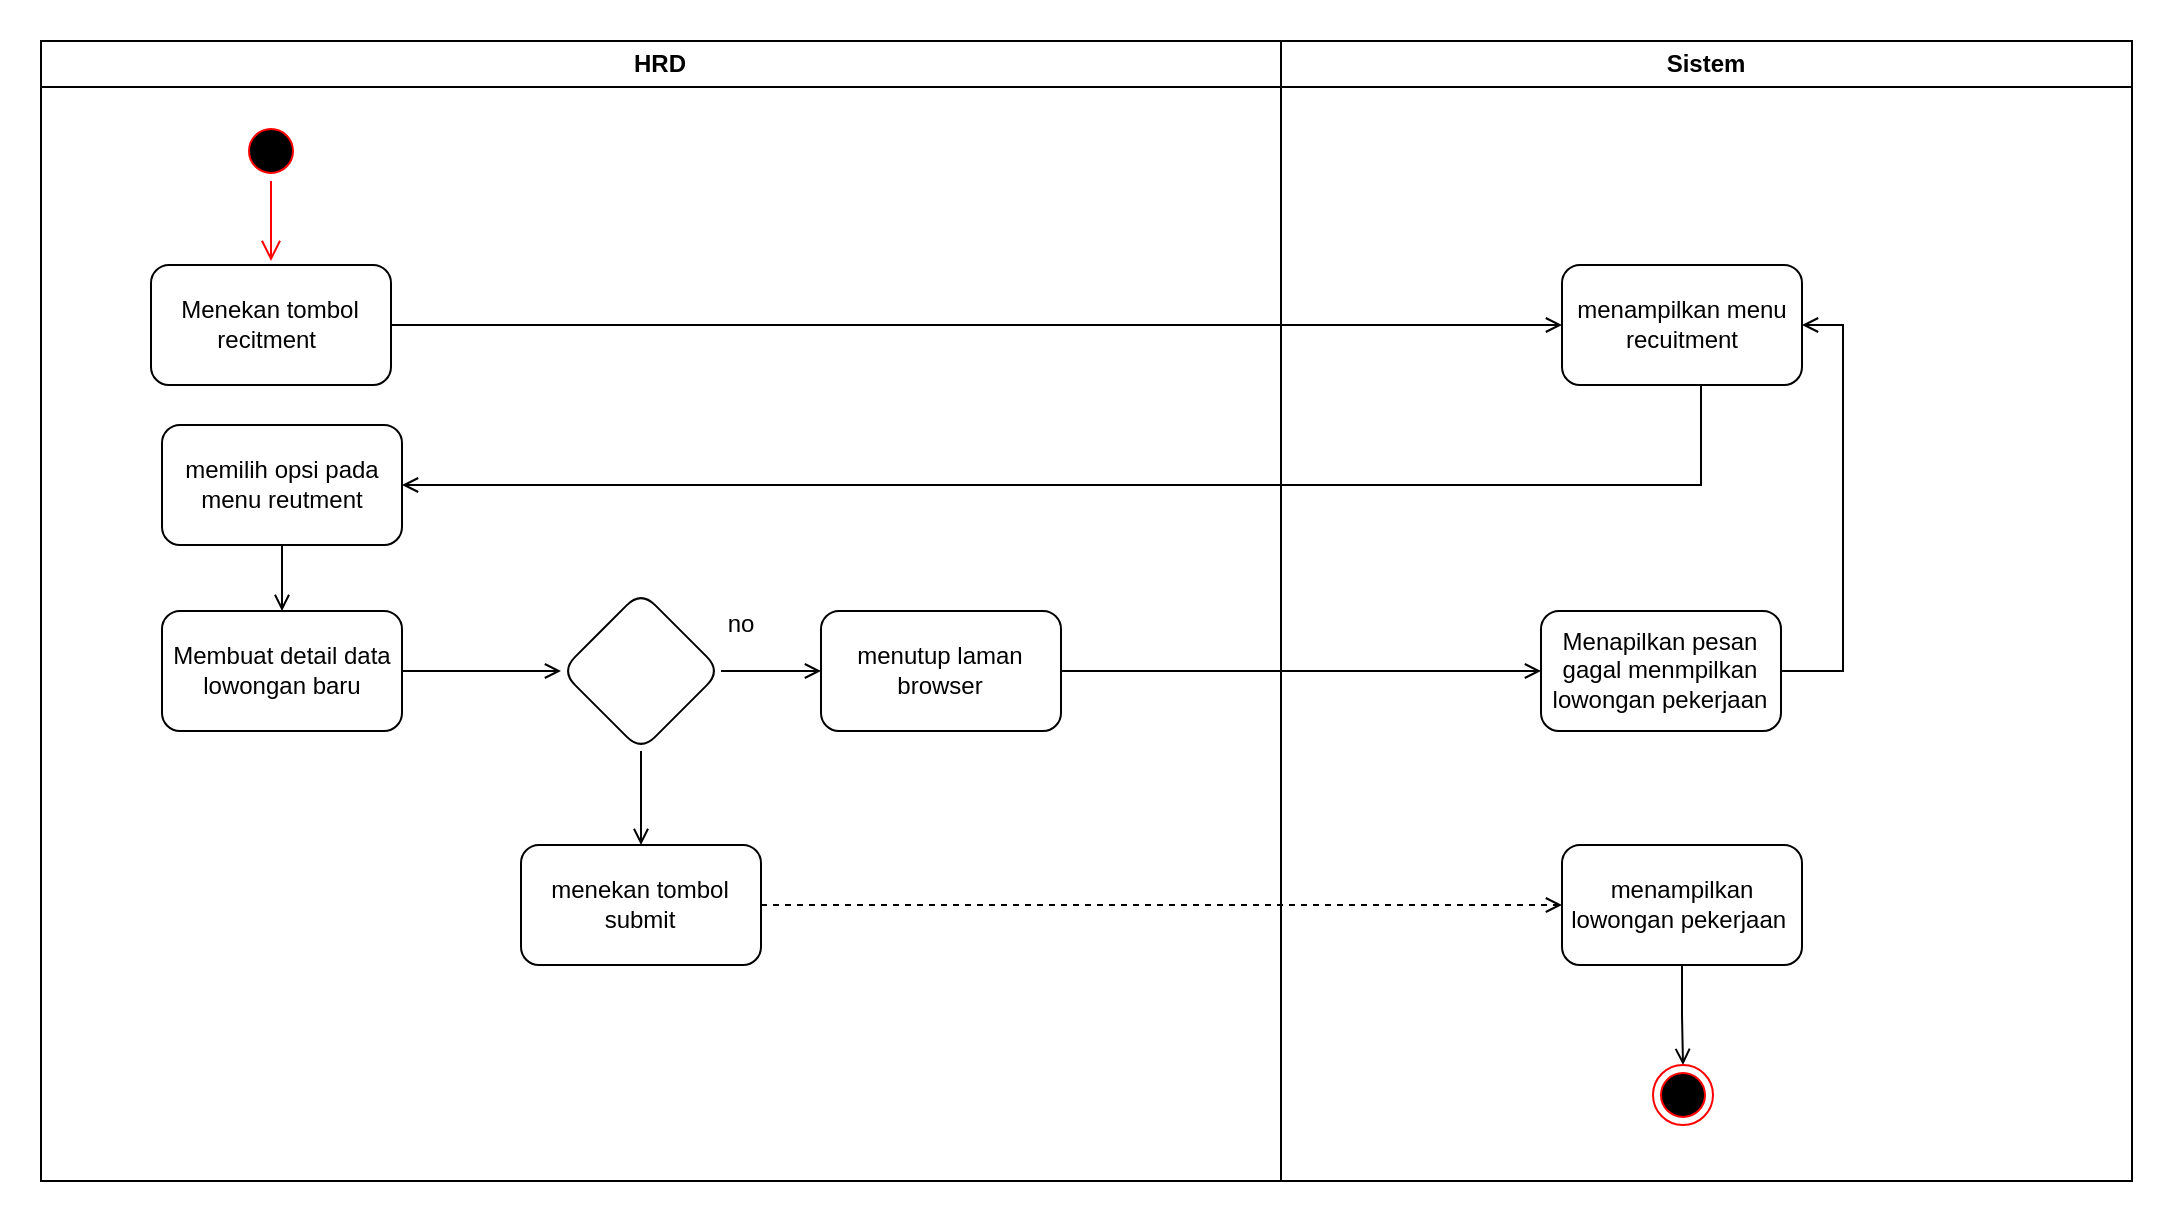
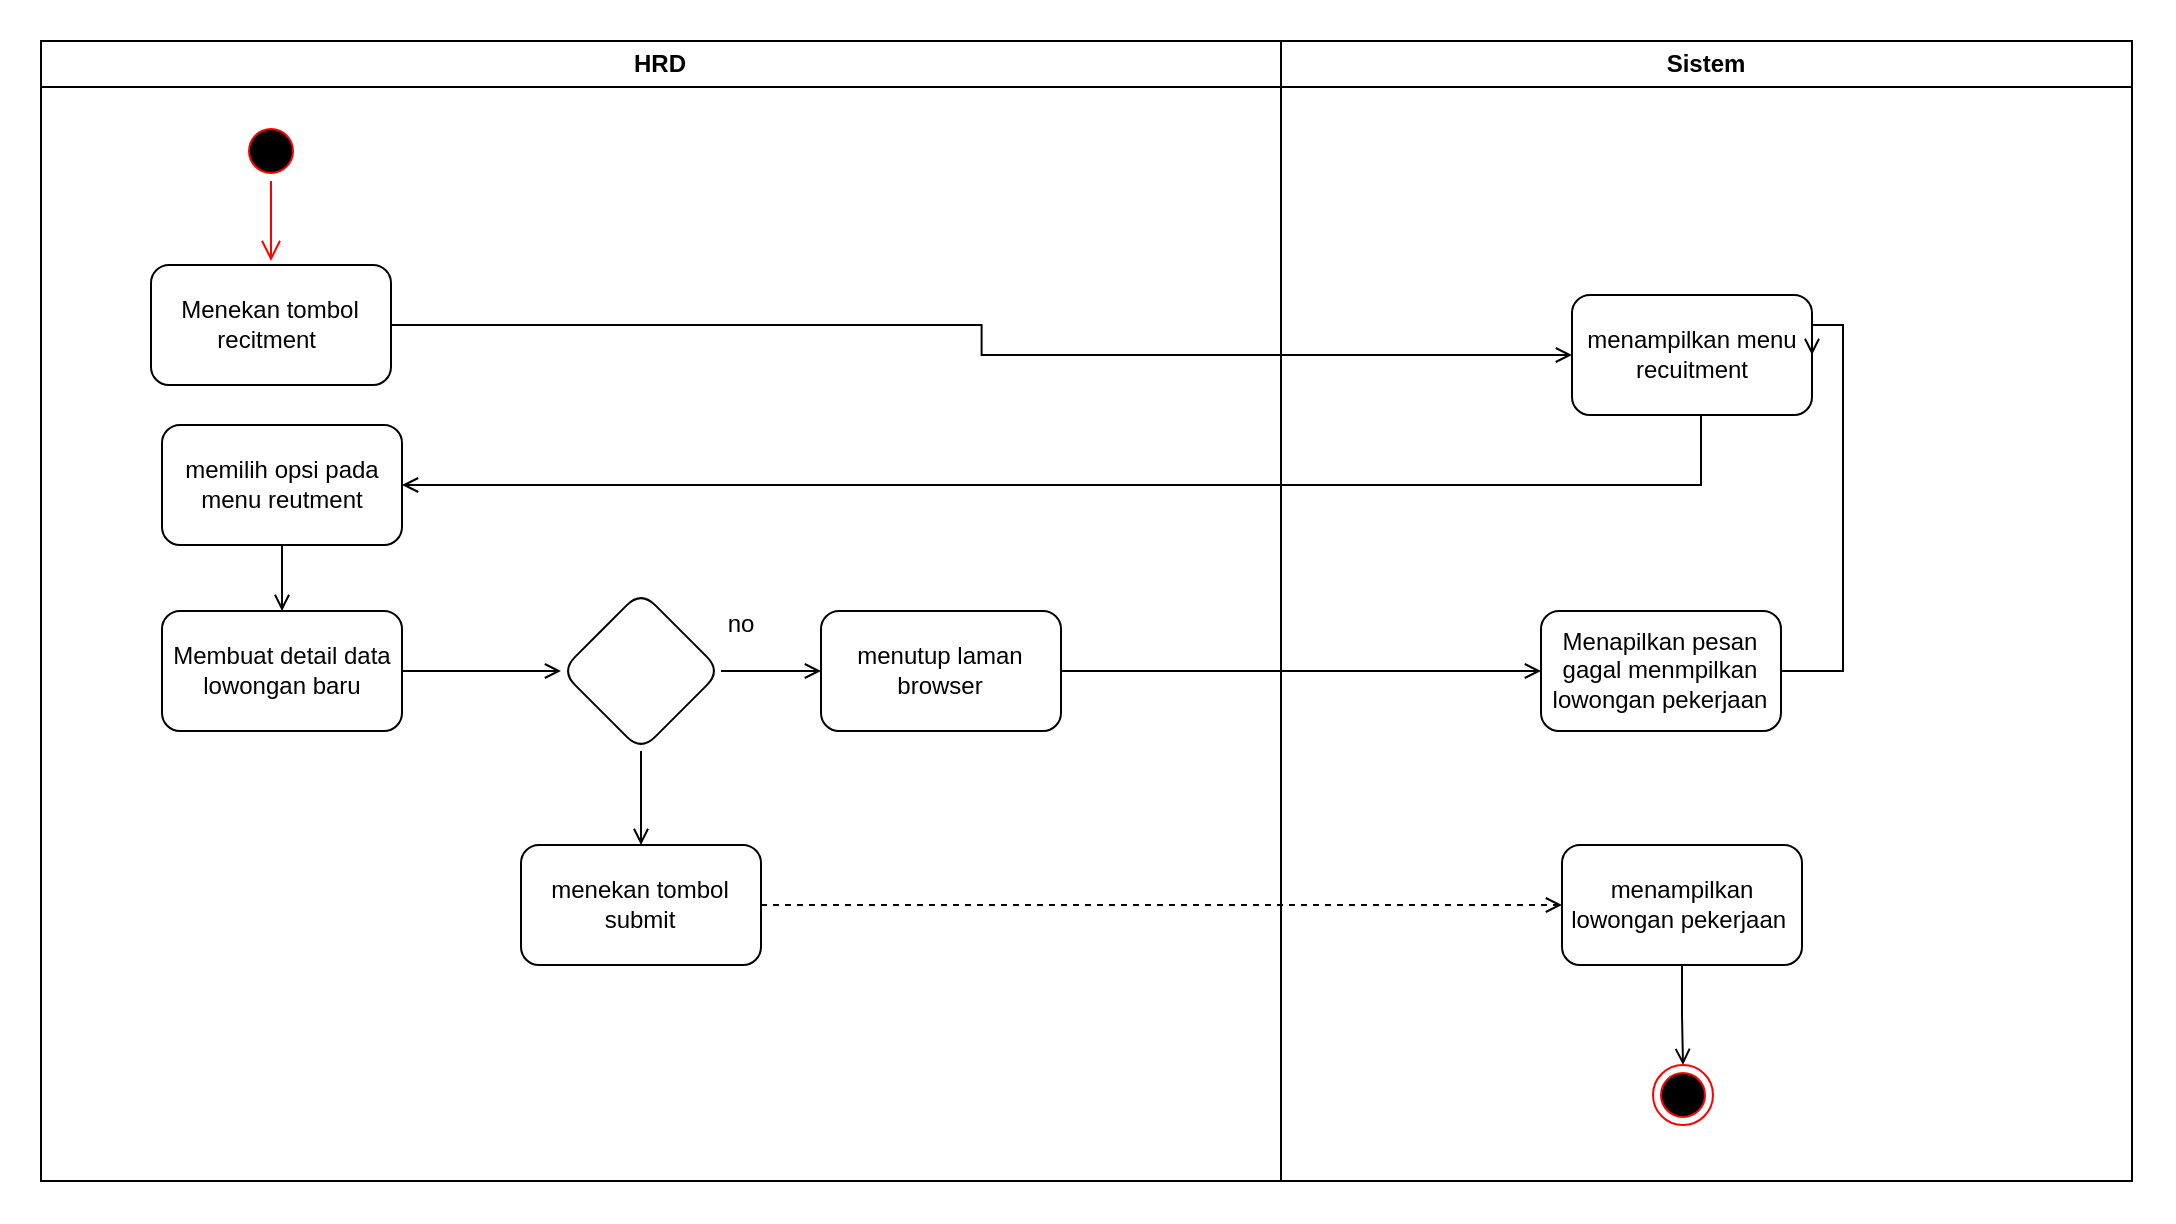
(1682, 325) -> (1692, 355)
